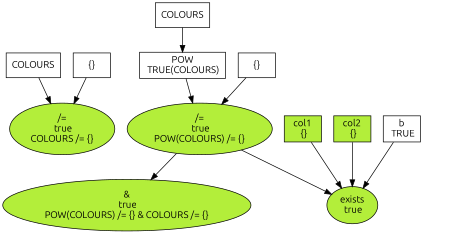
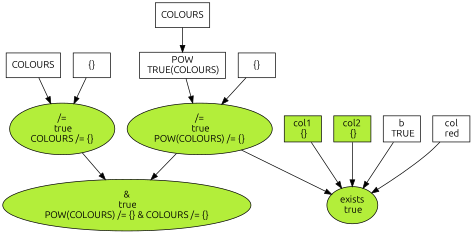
none -> (451, 129)
none -> (92, 164)
